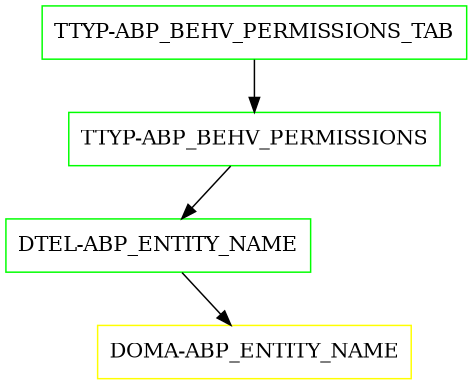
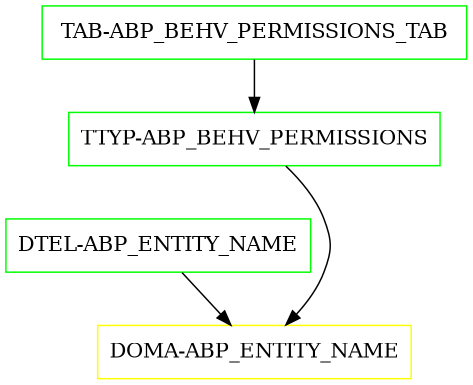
(254, 33) -> (254, 33)
(211, 187) -> (330, 238)
